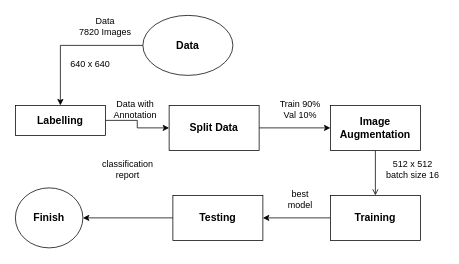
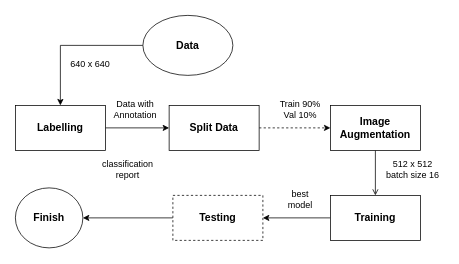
(105, 27) -> none
(60, 120) -> (60, 128)
(292, 128) -> (292, 128)
(218, 218) -> (218, 218)
